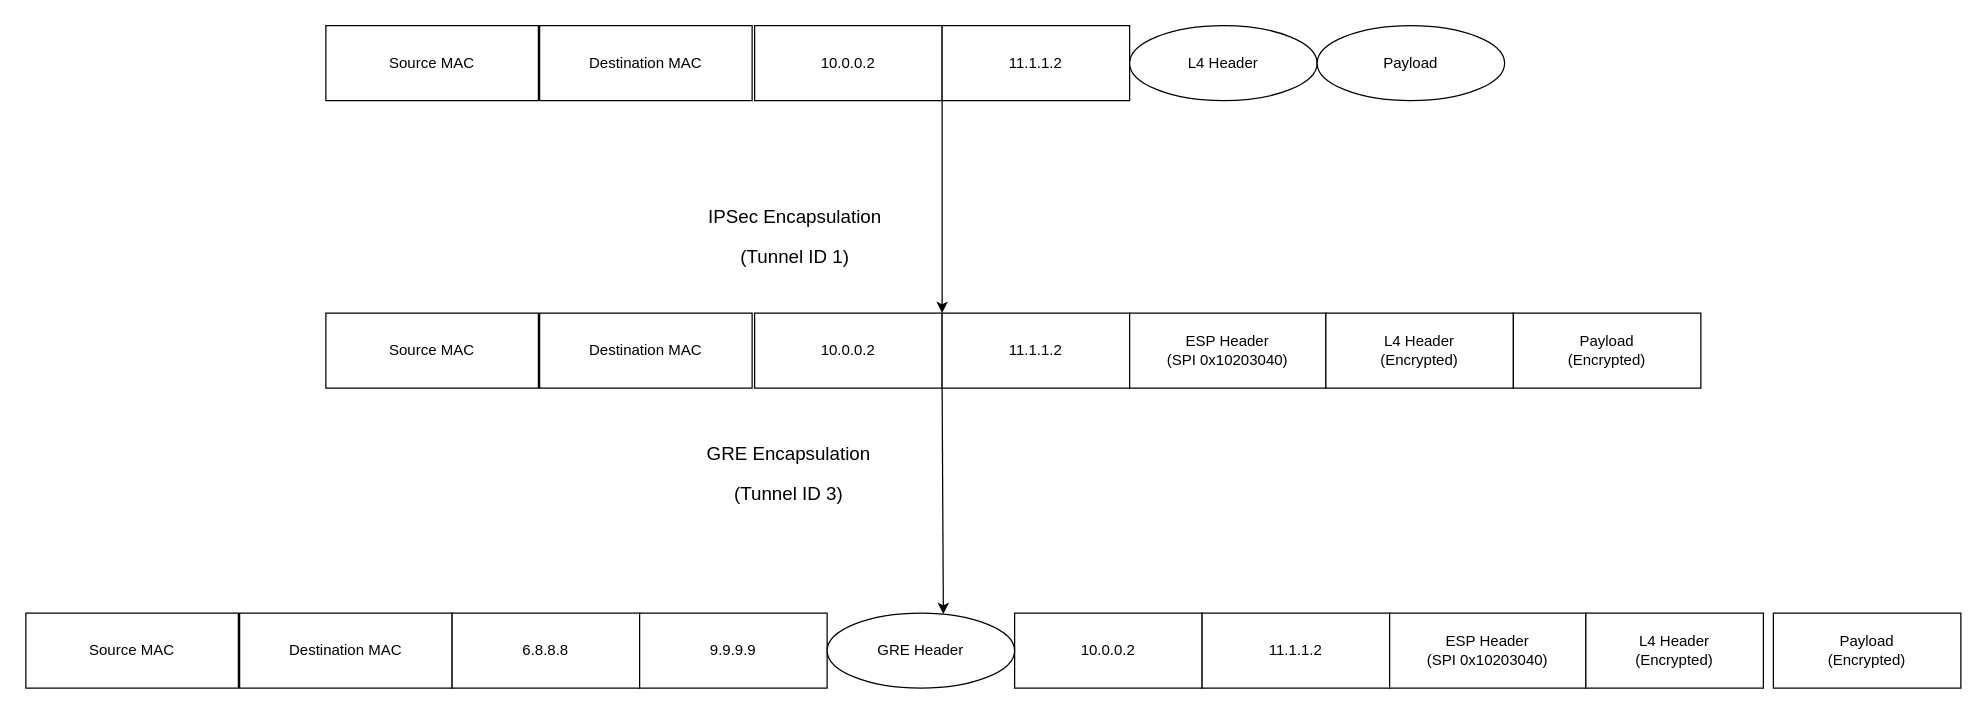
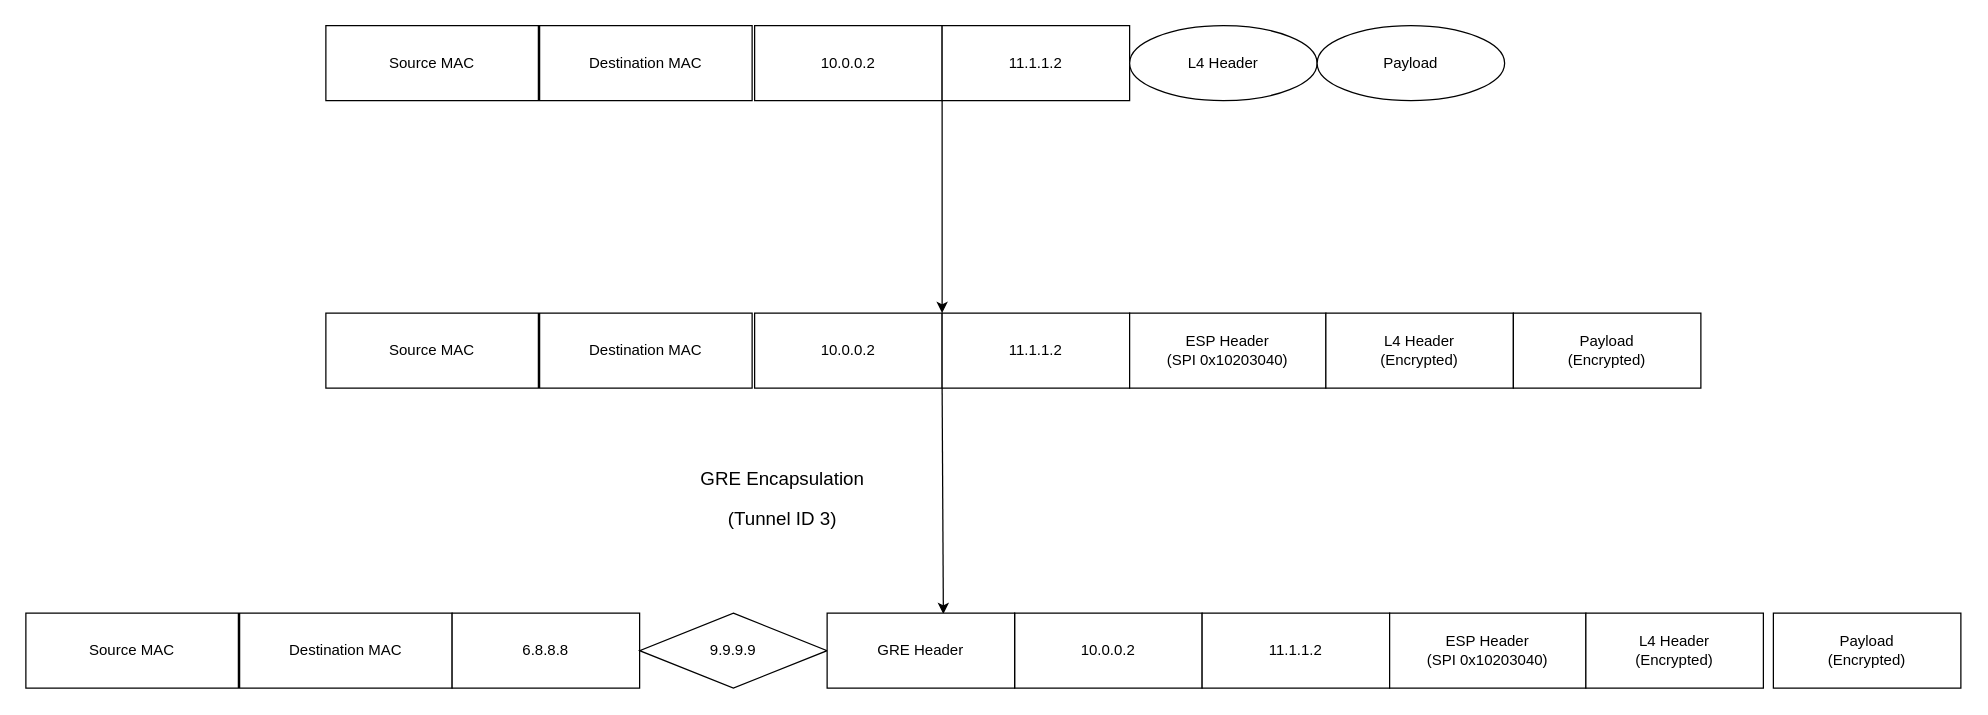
(794, 232) -> none
(788, 469) -> (782, 494)
(733, 651) -> (733, 651)
(921, 651) -> (921, 651)
